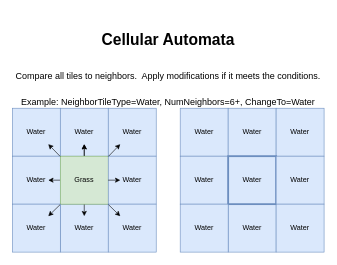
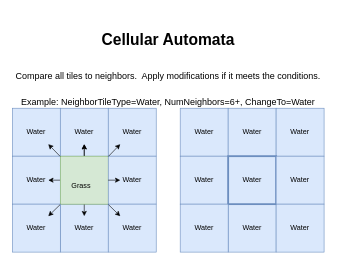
(84, 180) -> (81, 186)
